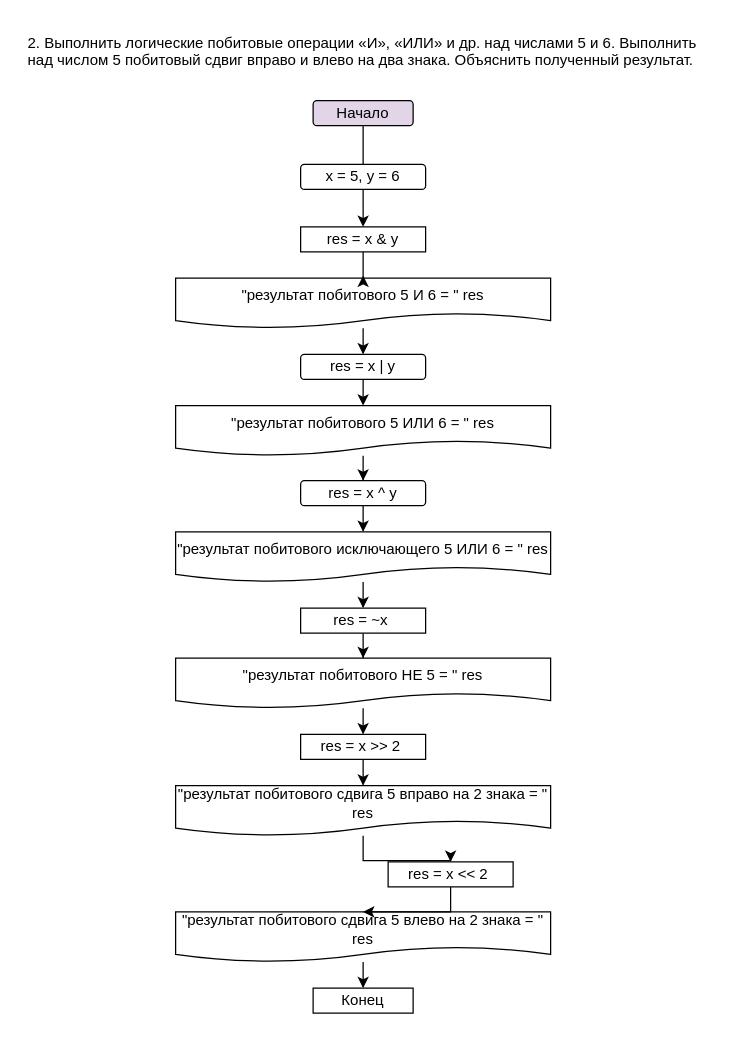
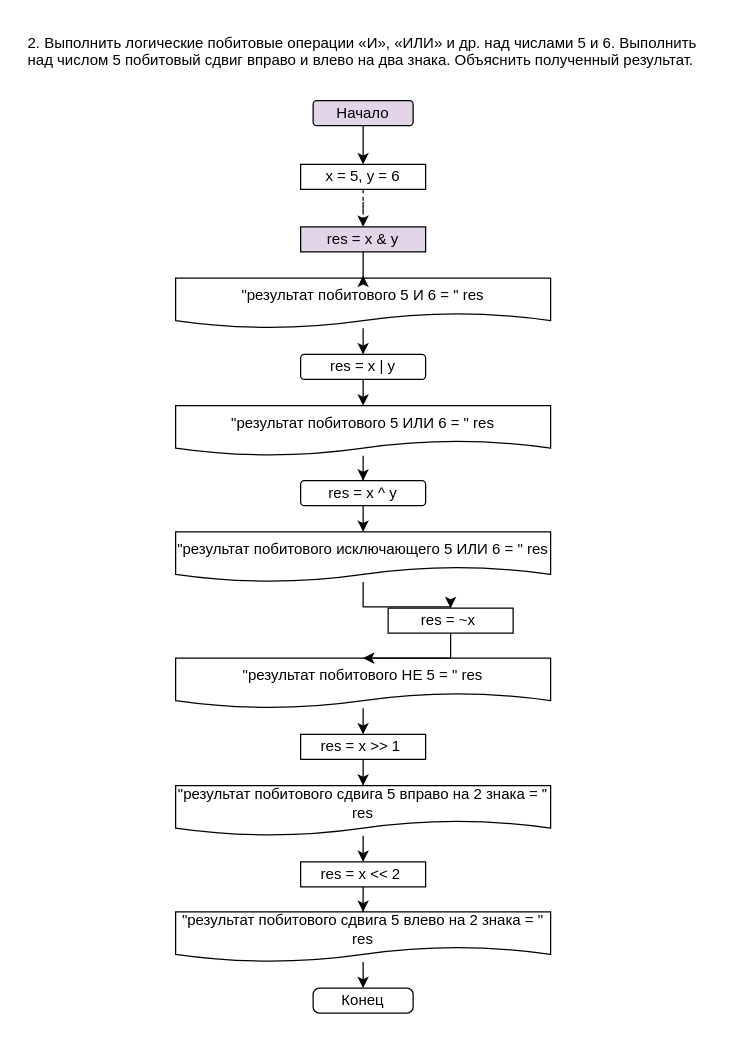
(363, 157) -> (363, 154)
(363, 177) -> (363, 177)
(363, 197) -> (363, 197)
(363, 239) -> (363, 239)
(363, 621) -> (451, 621)
(363, 747) -> (363, 747)
(451, 874) -> (363, 874)
(363, 1001) -> (363, 1001)
